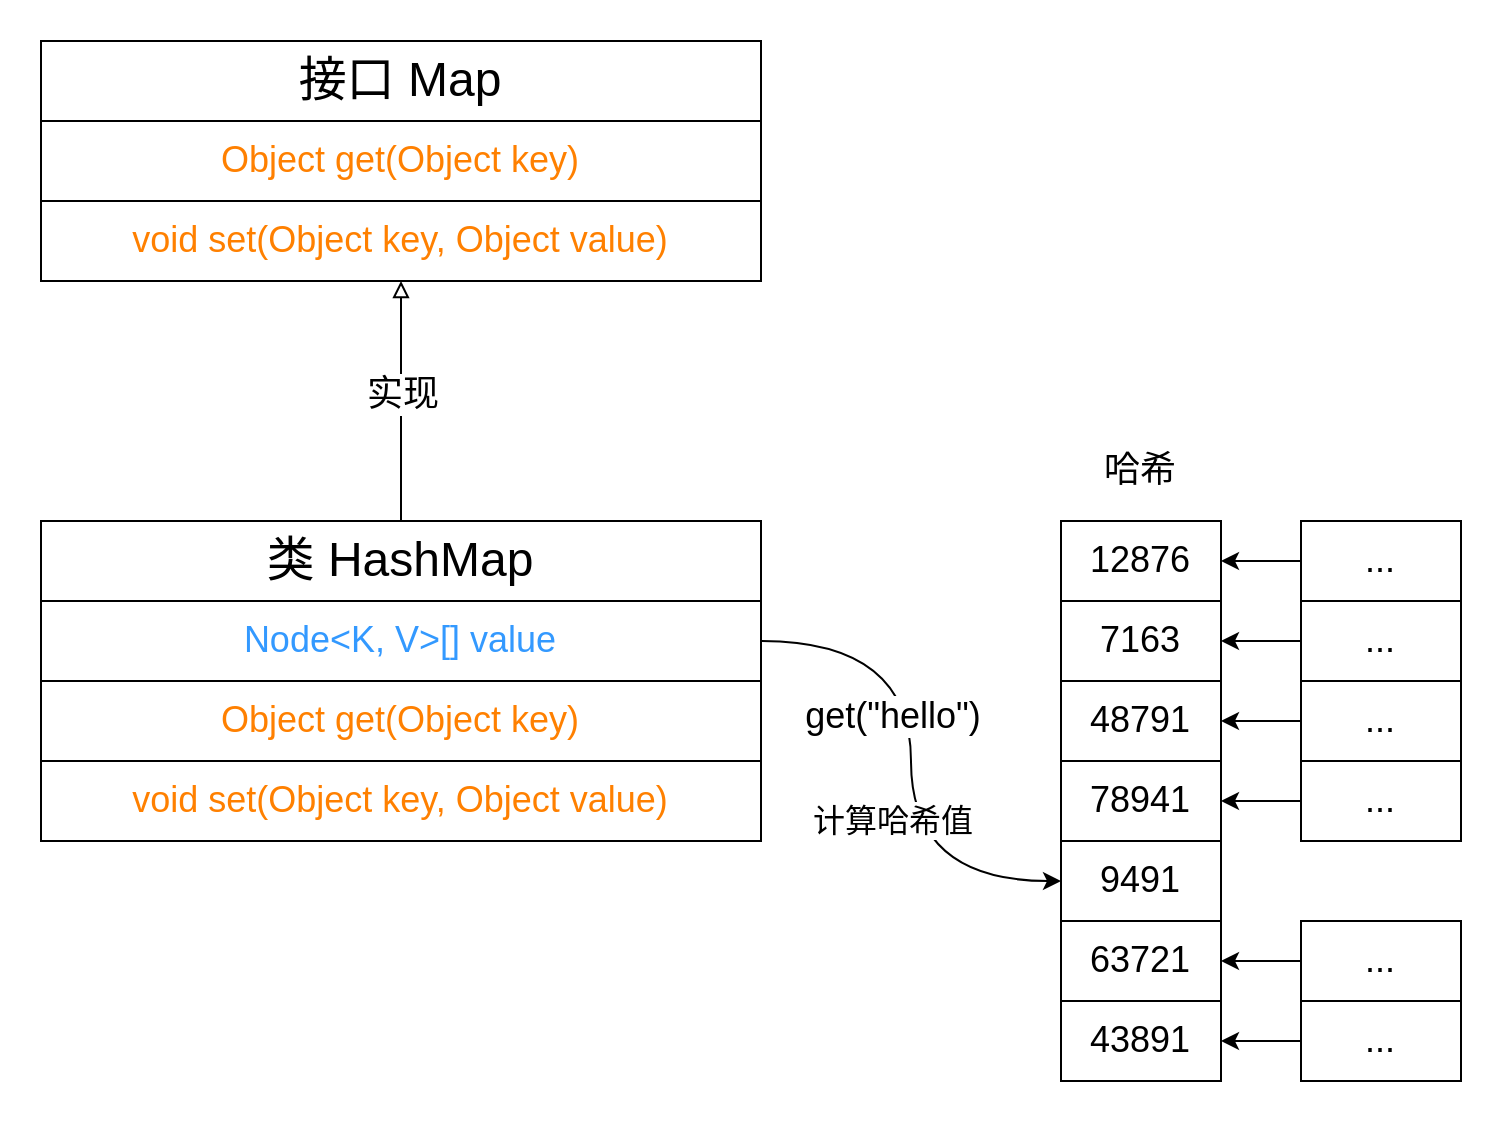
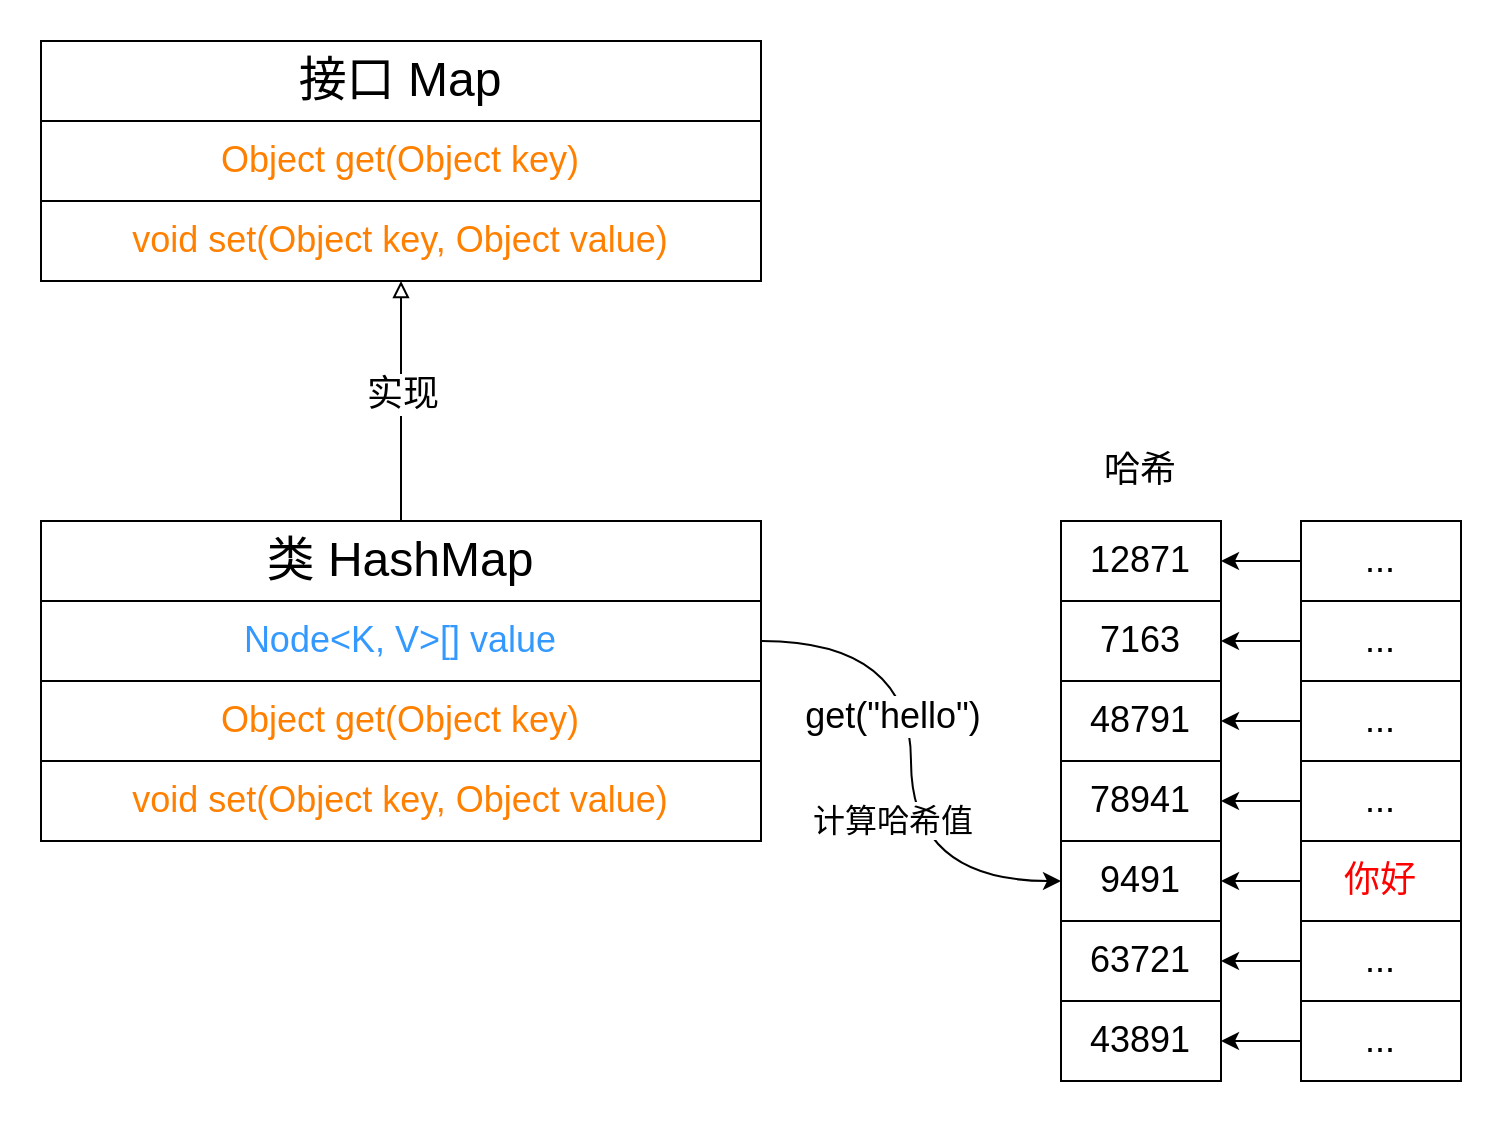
(1141, 561) -> (1141, 561)
none -> (1268, 881)
none -> (1381, 881)
